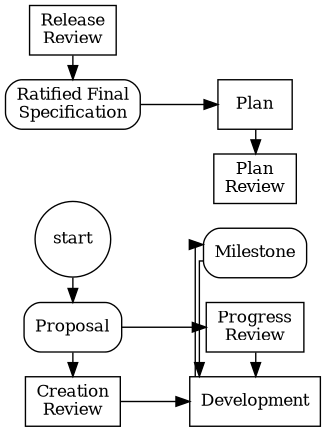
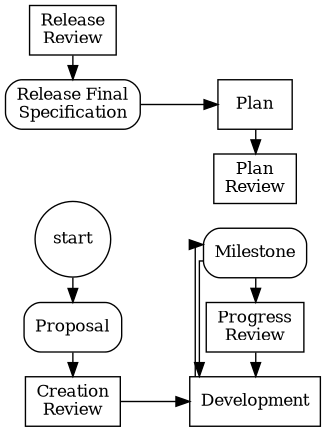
(73, 104) -> (73, 104)
(157, 327) -> (256, 283)
